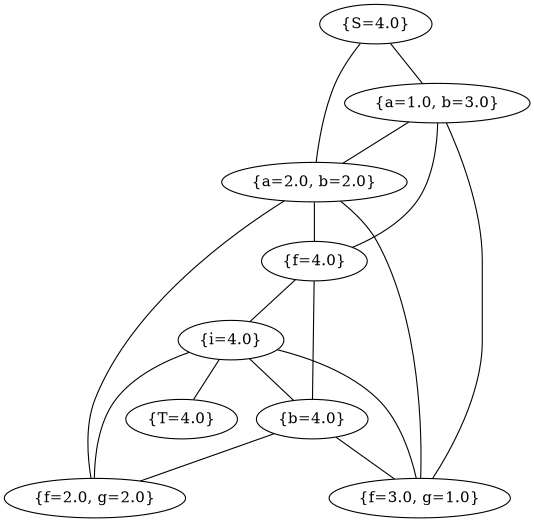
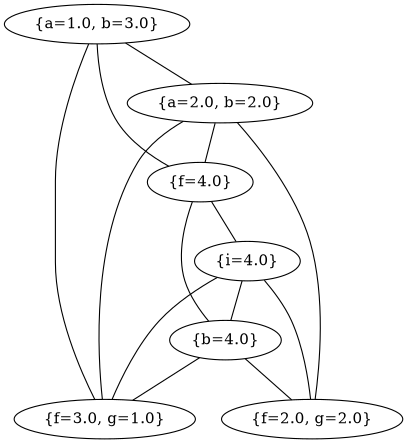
(376, 24) -> none
(182, 419) -> none
